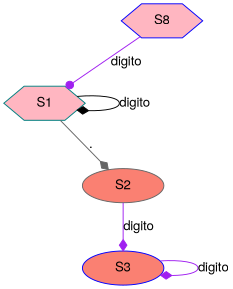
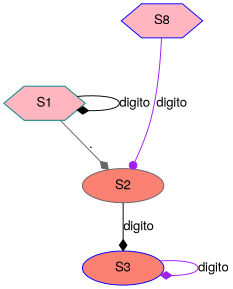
(107, 60) -> (155, 101)
(123, 221) -> (123, 221)
